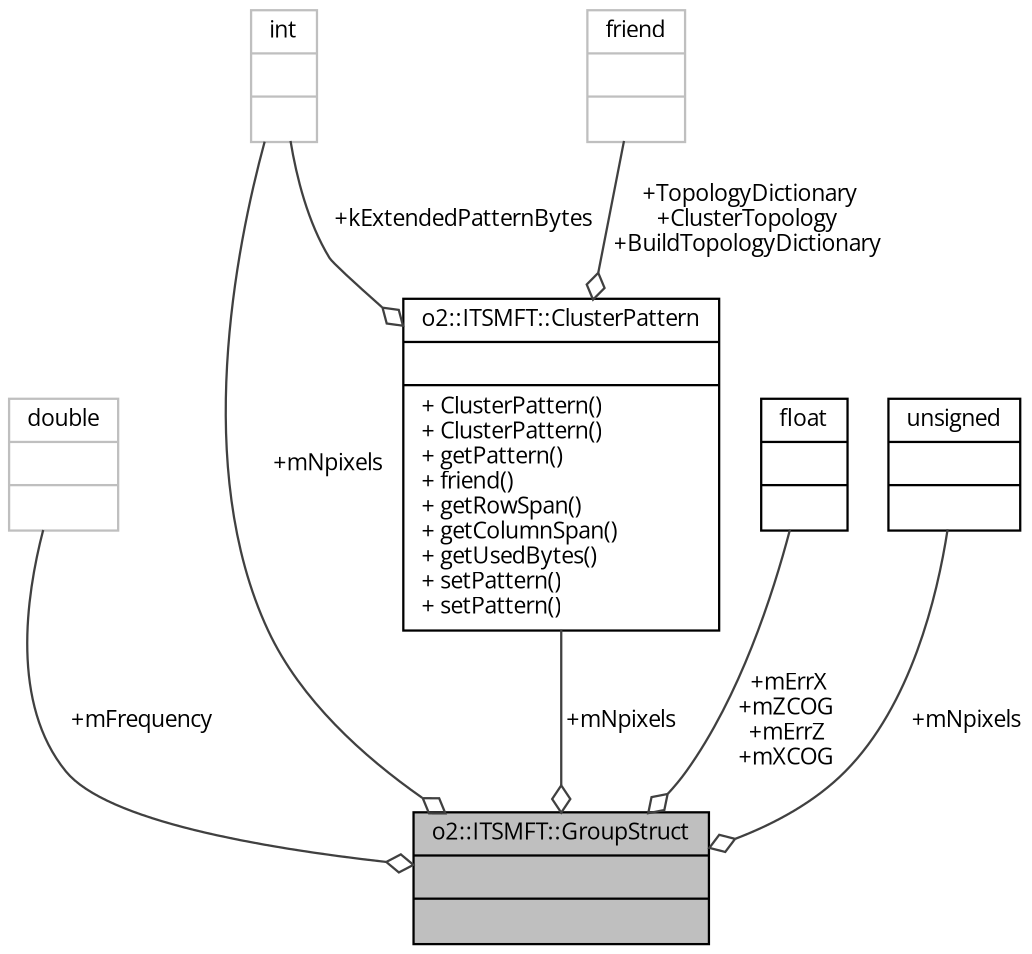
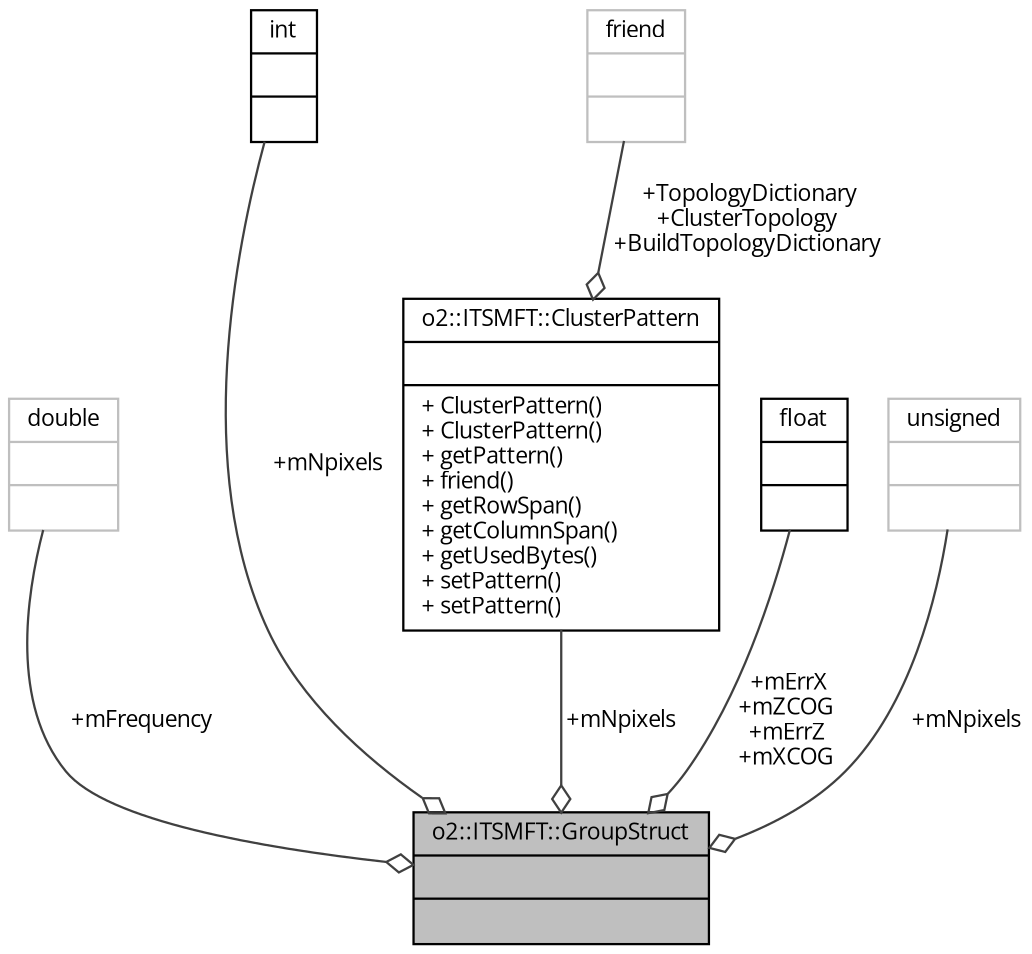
(284, 76) -> (284, 76)
(318, 235) -> none
(954, 465) -> (954, 465)
